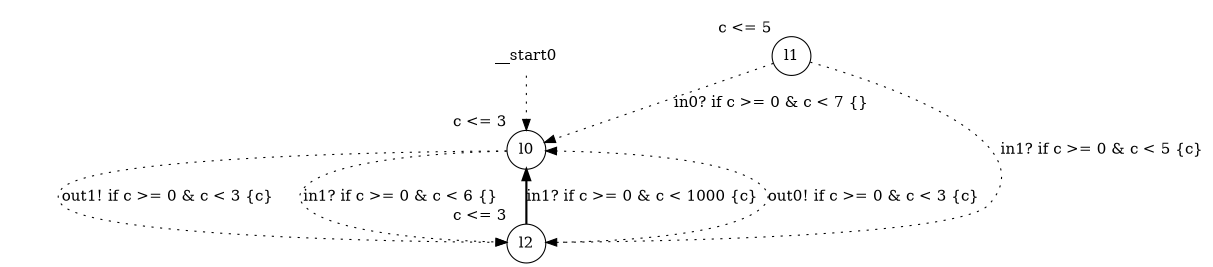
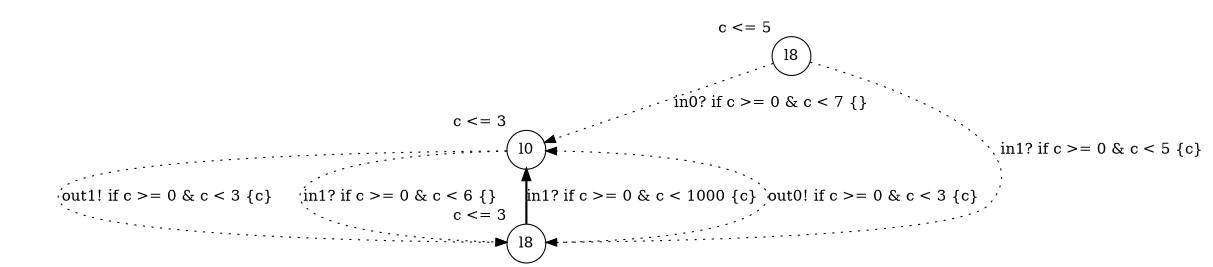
(526, 56) -> none
(792, 56) -> (792, 56)
(526, 244) -> (526, 244)
